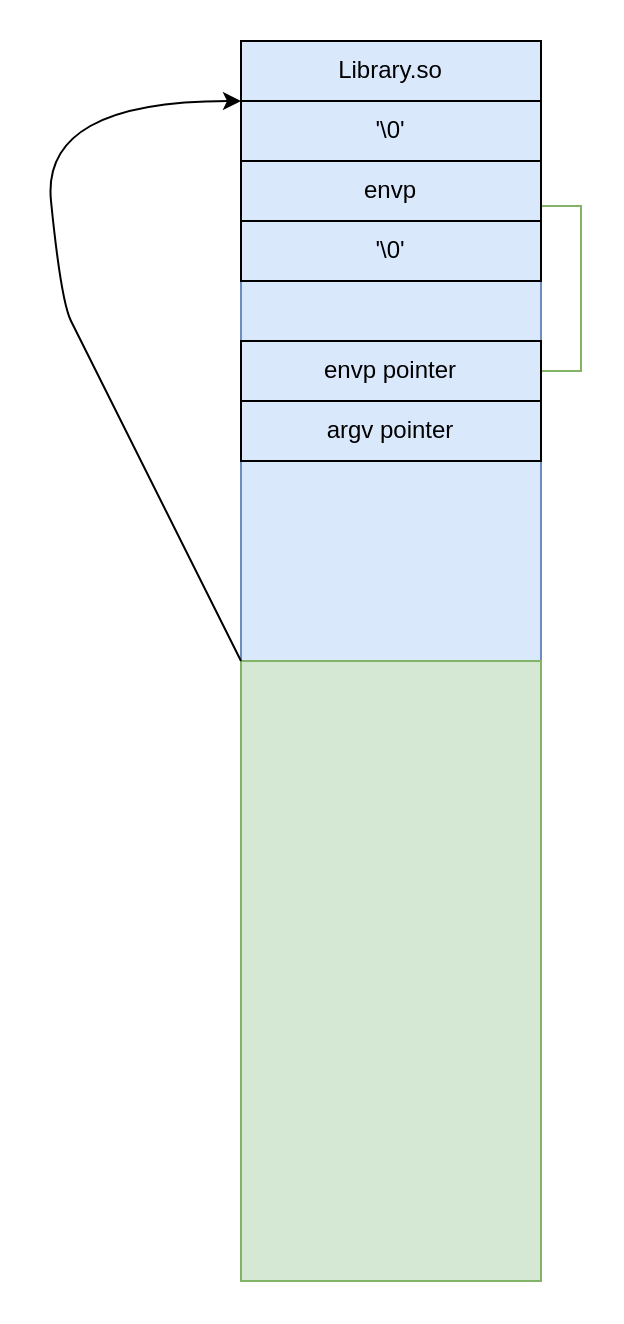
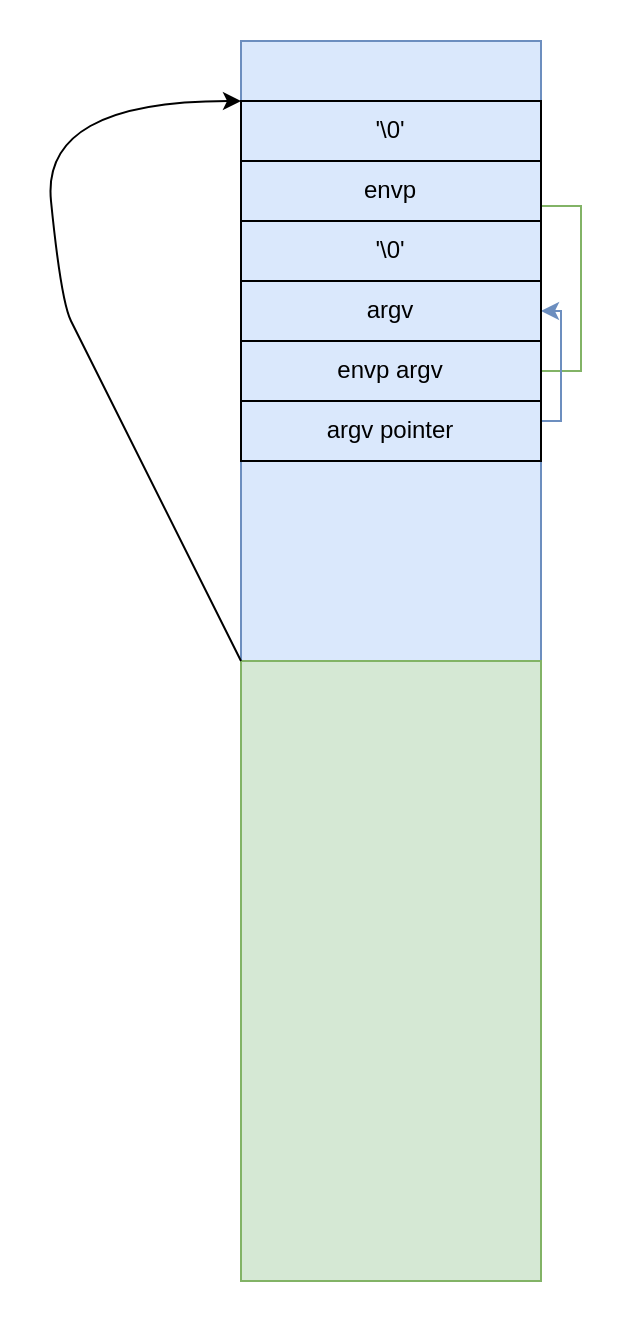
(391, 71) -> none
none -> (391, 311)
(391, 371) -> (391, 371)
none -> (561, 375)
